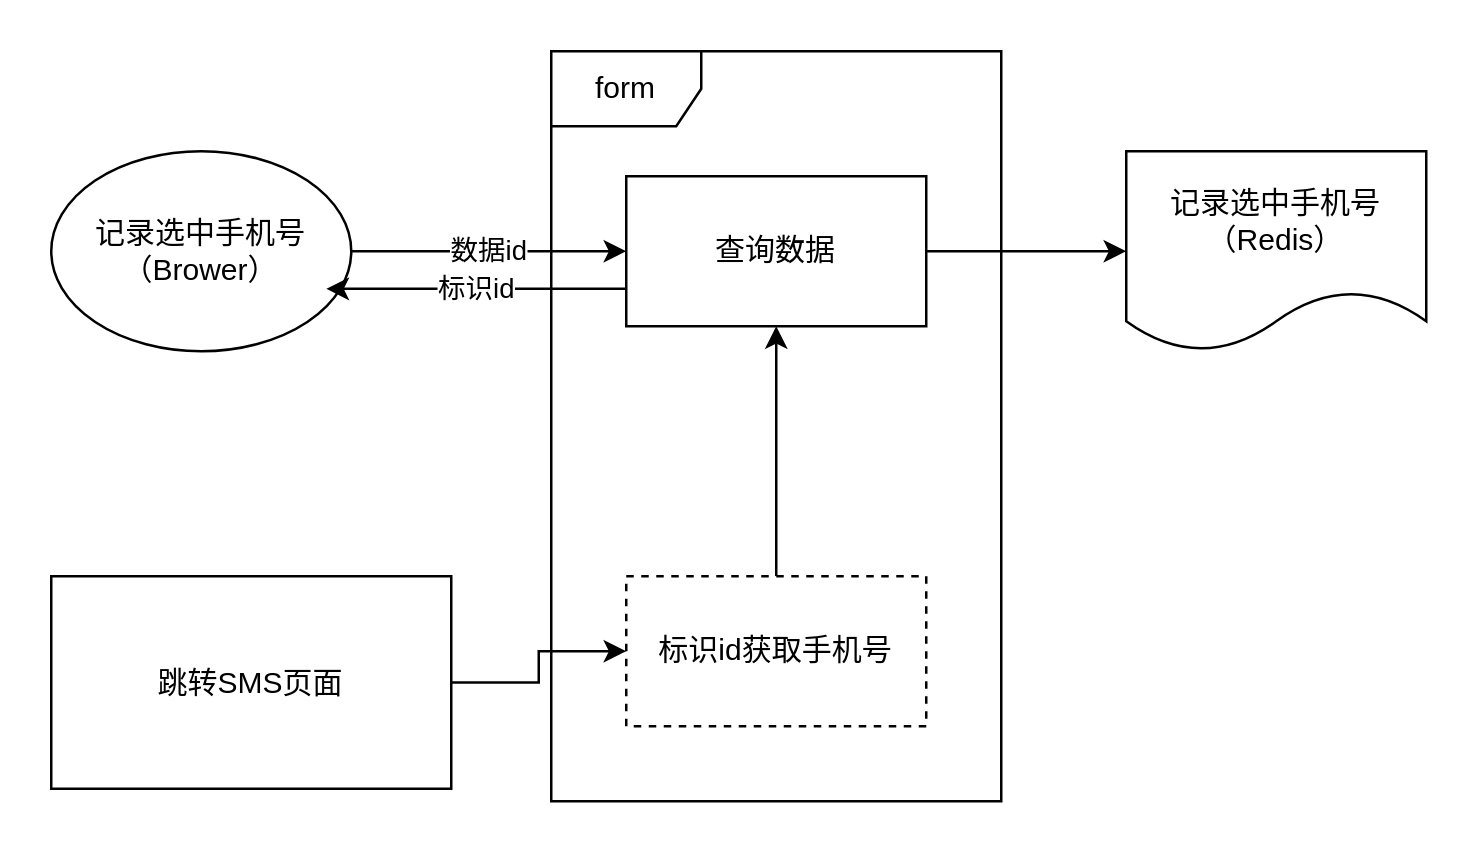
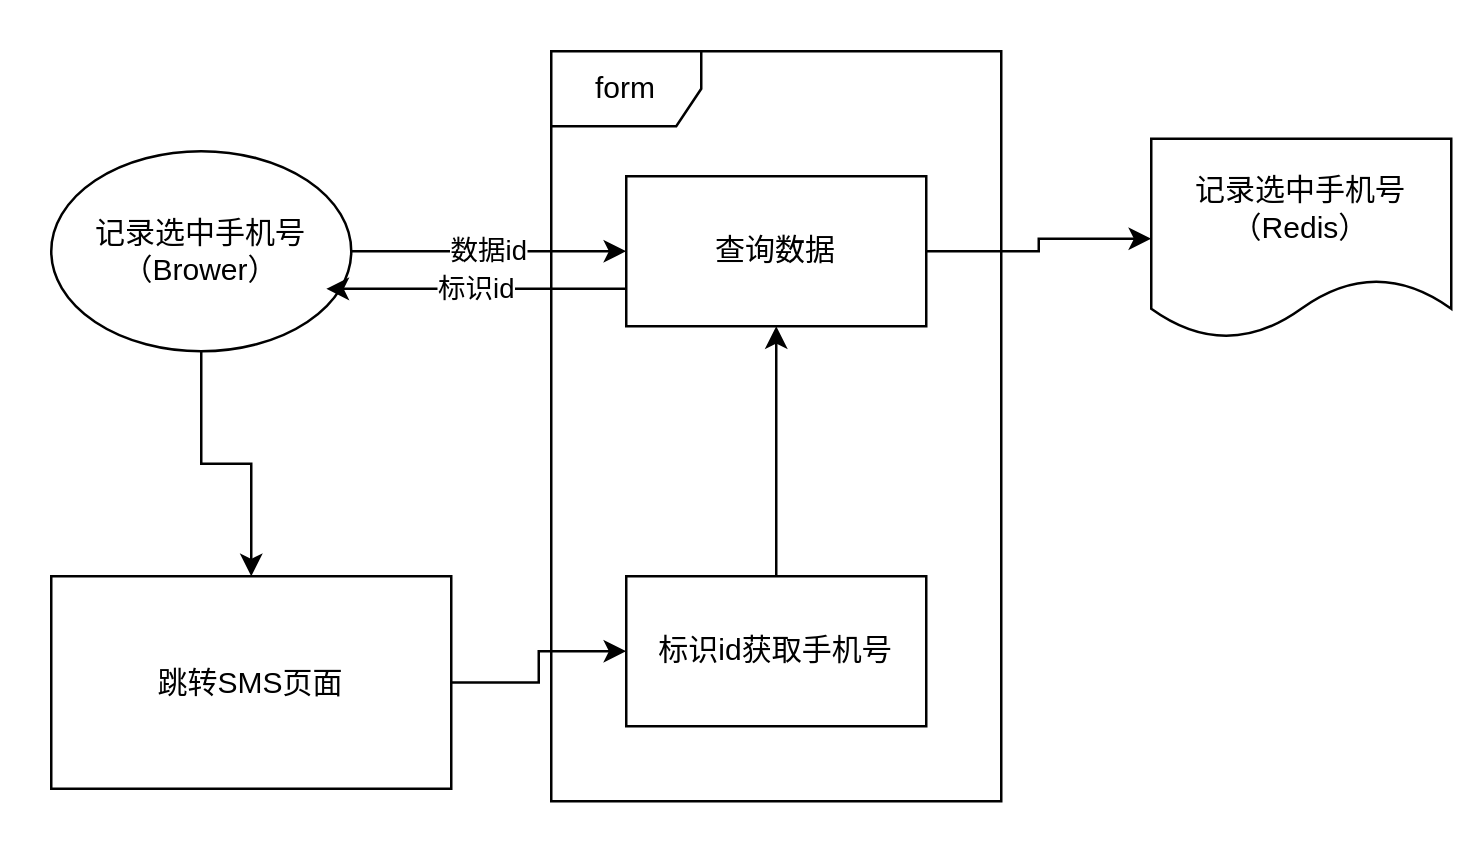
(1276, 251) -> (1301, 239)
none -> (218, 464)
(776, 651) -> (776, 651)
